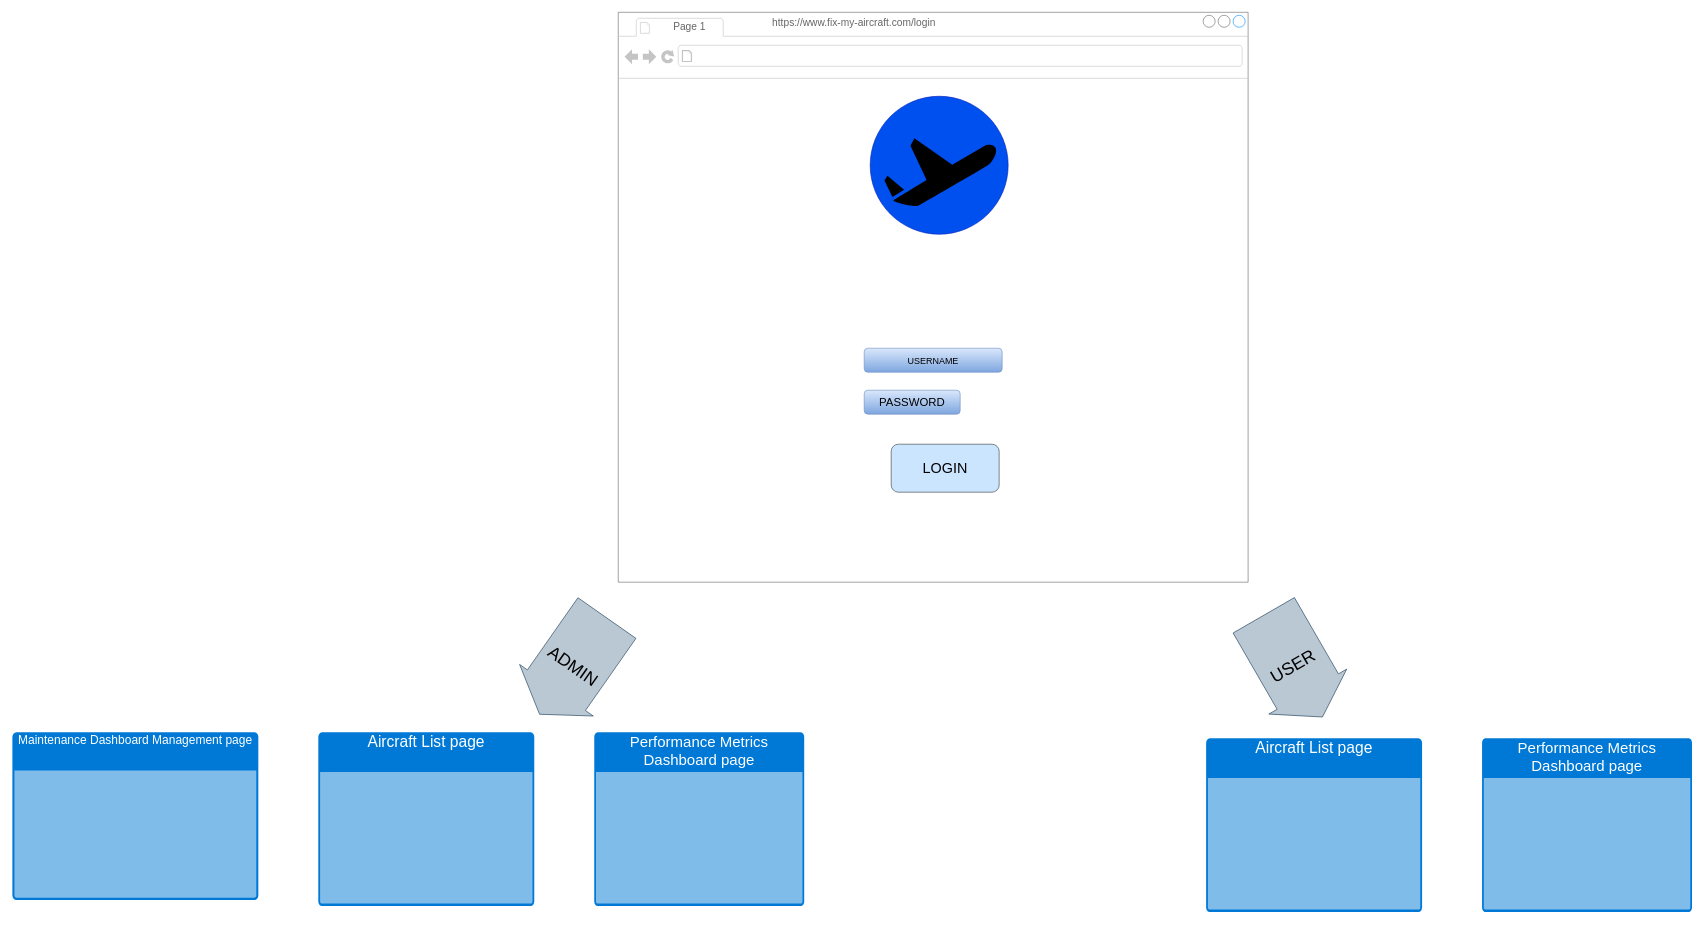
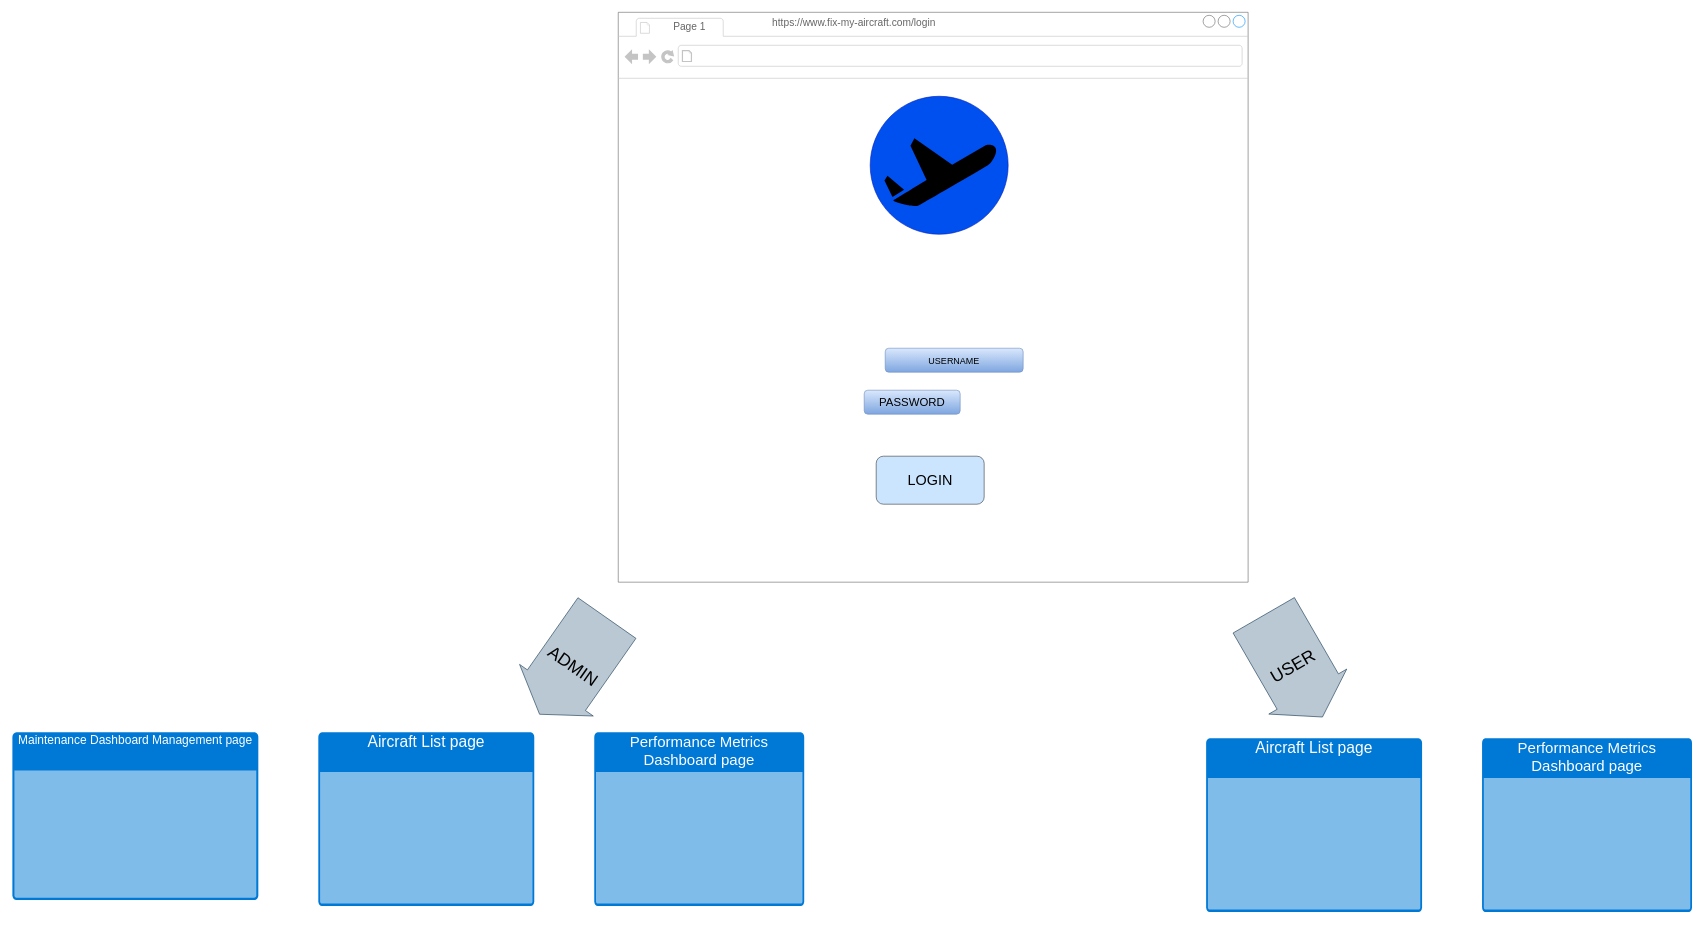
(933, 360) -> (954, 360)
(945, 468) -> (930, 480)
